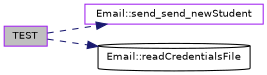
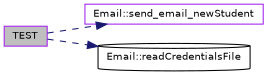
(174, 14) -> (174, 14)
